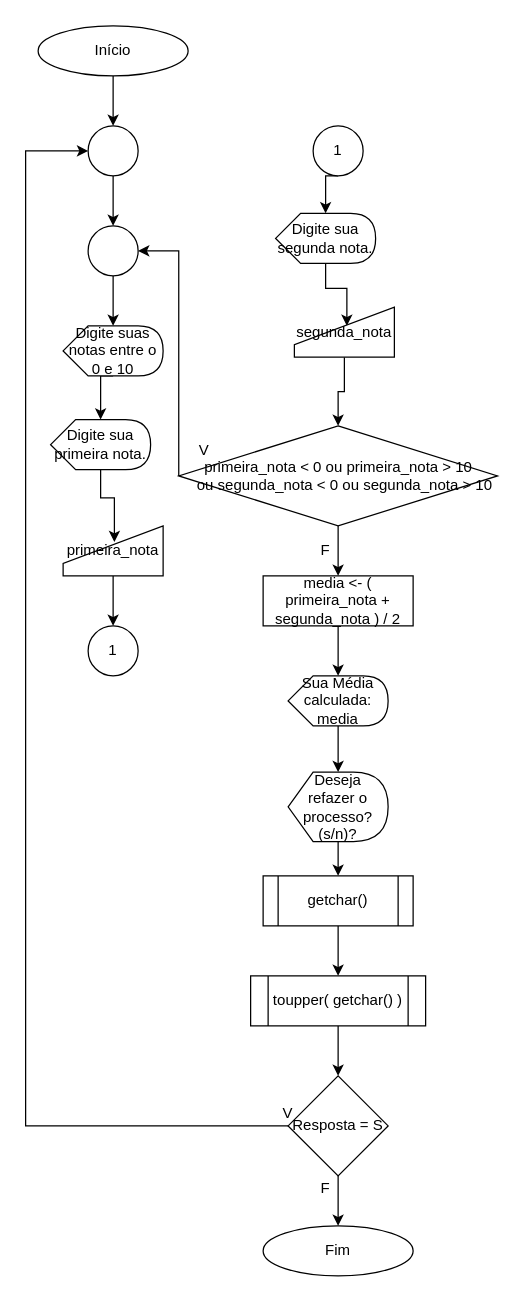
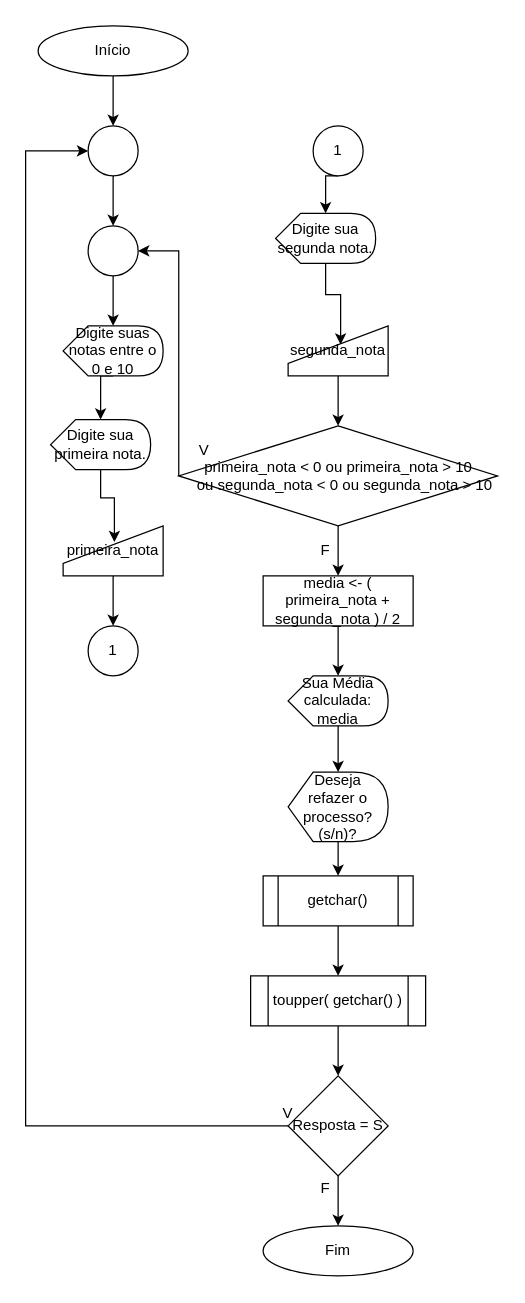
(344, 332) -> (338, 351)
